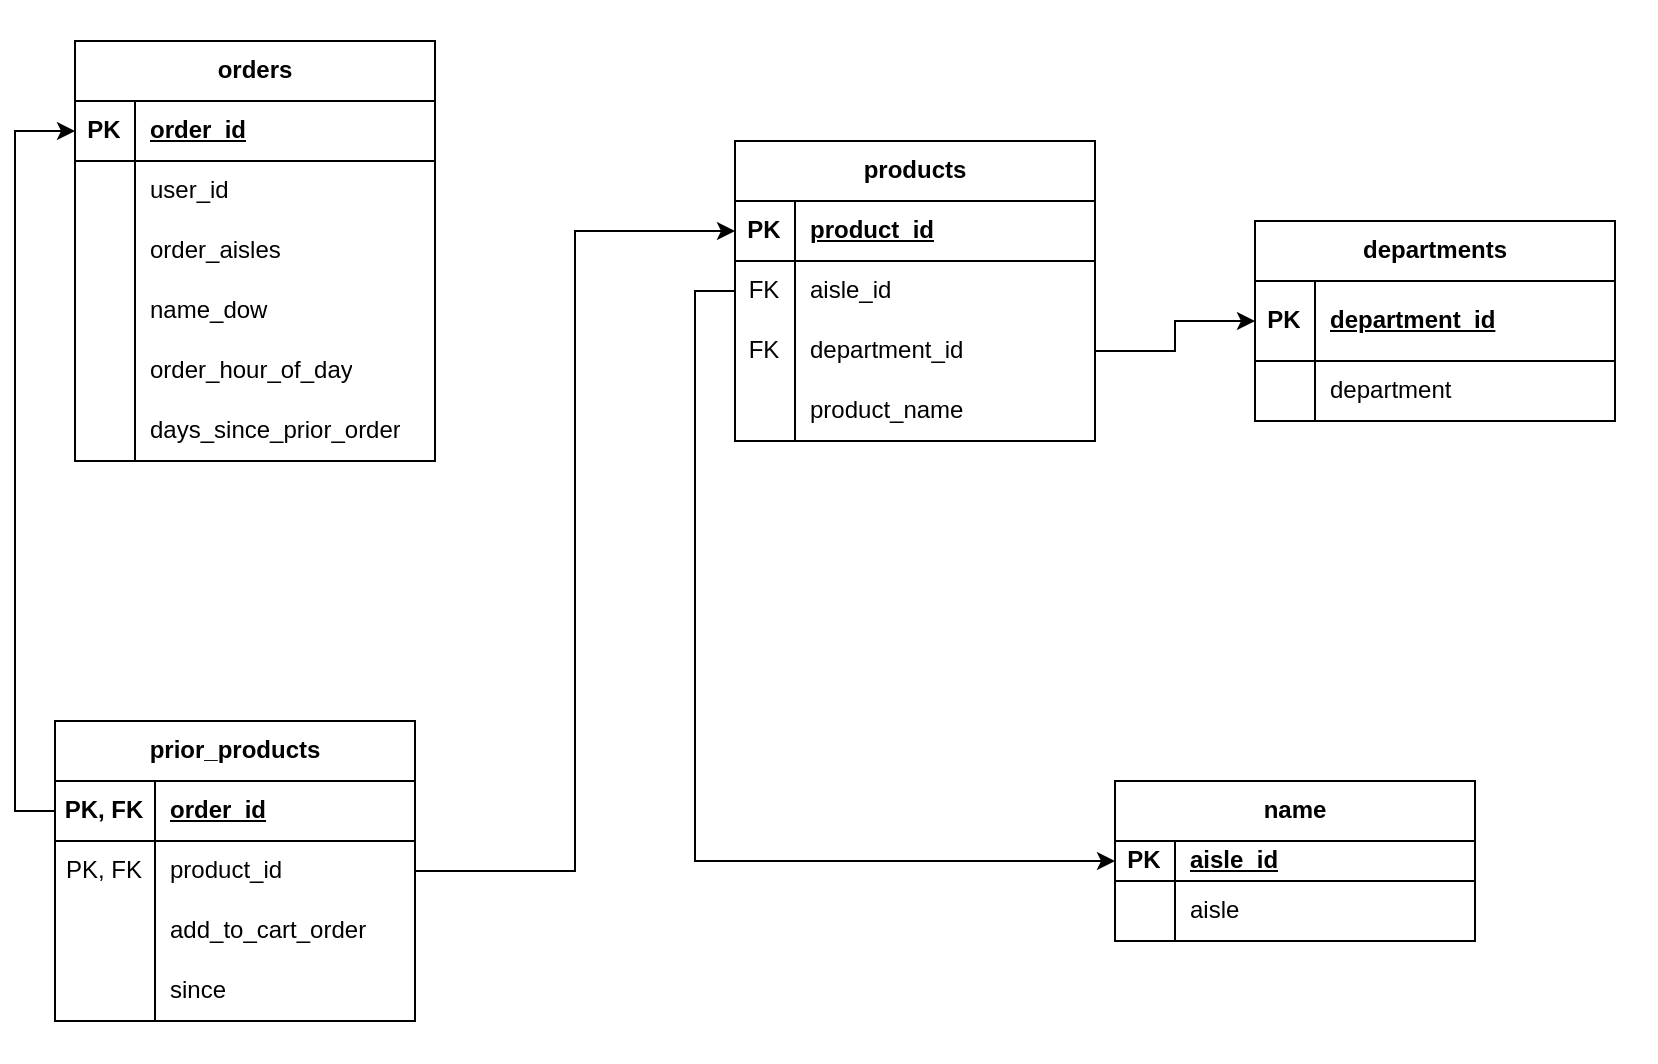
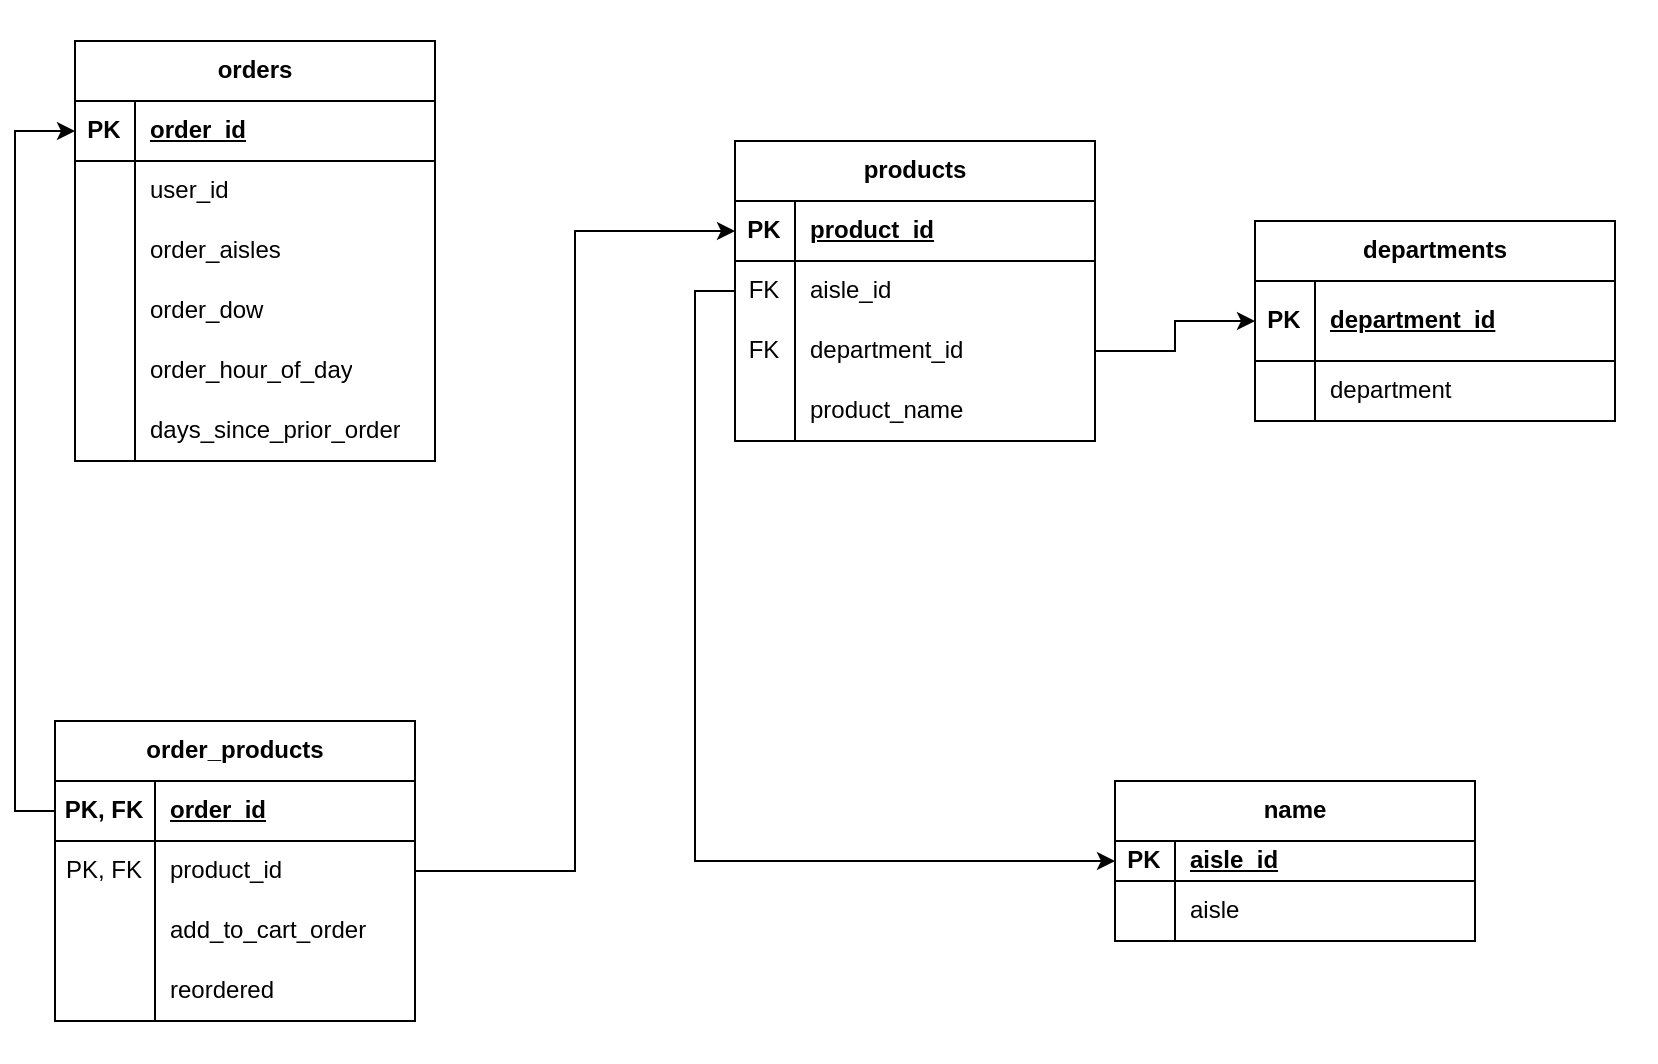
(205, 311) -> (211, 311)
(236, 751) -> (236, 751)
(201, 991) -> (231, 991)
